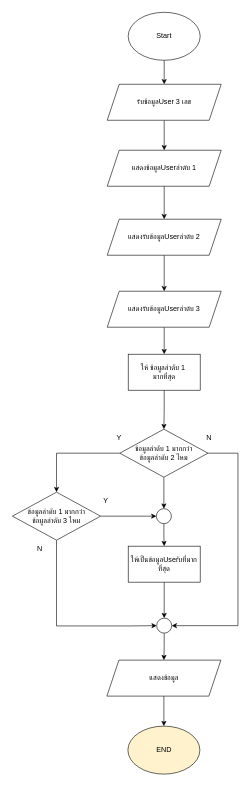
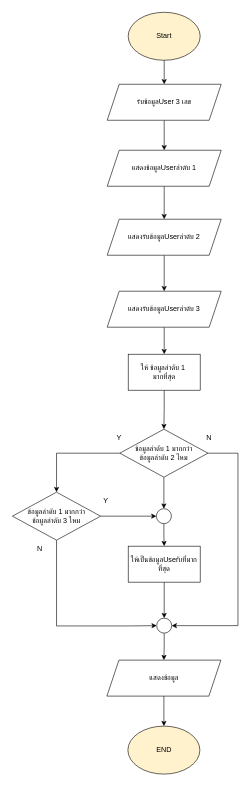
(164, 36) -> (164, 36)
